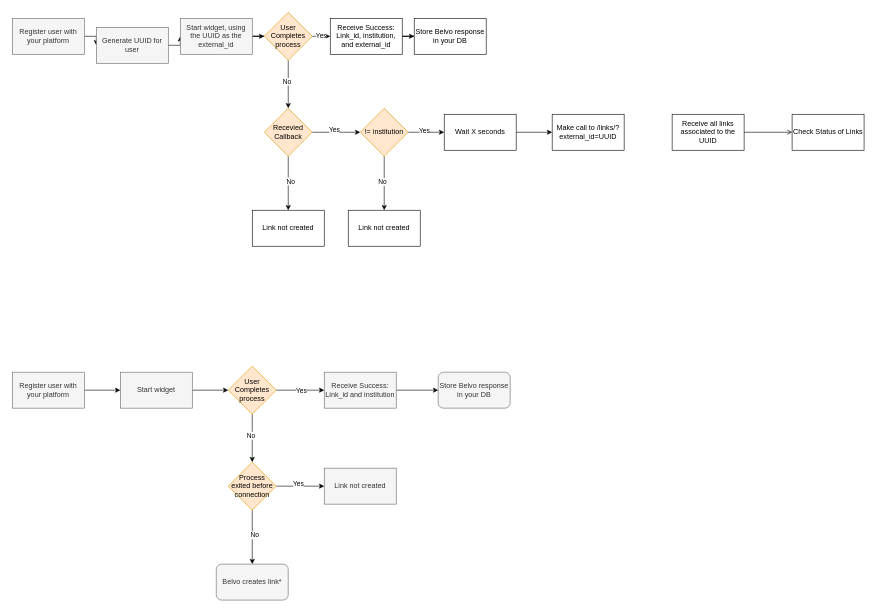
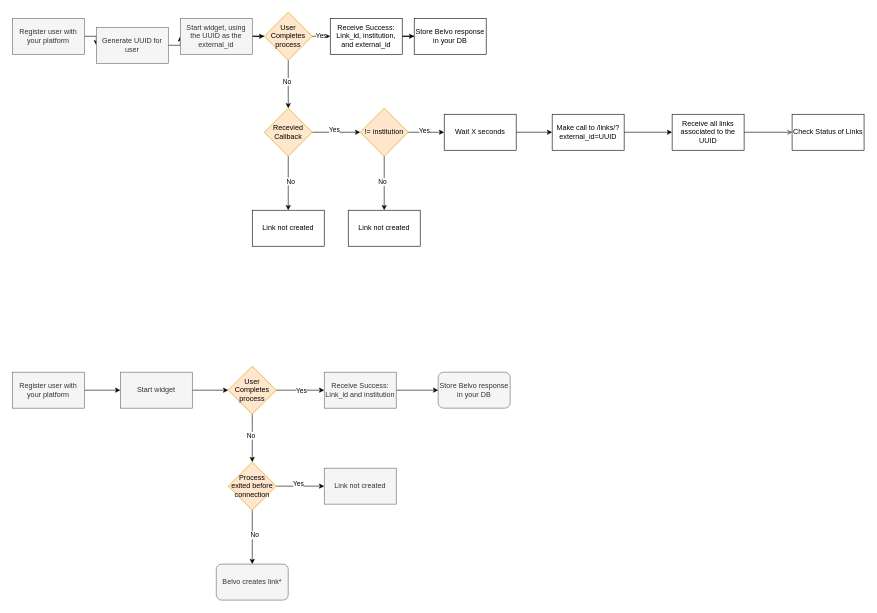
none -> (666, 132)
